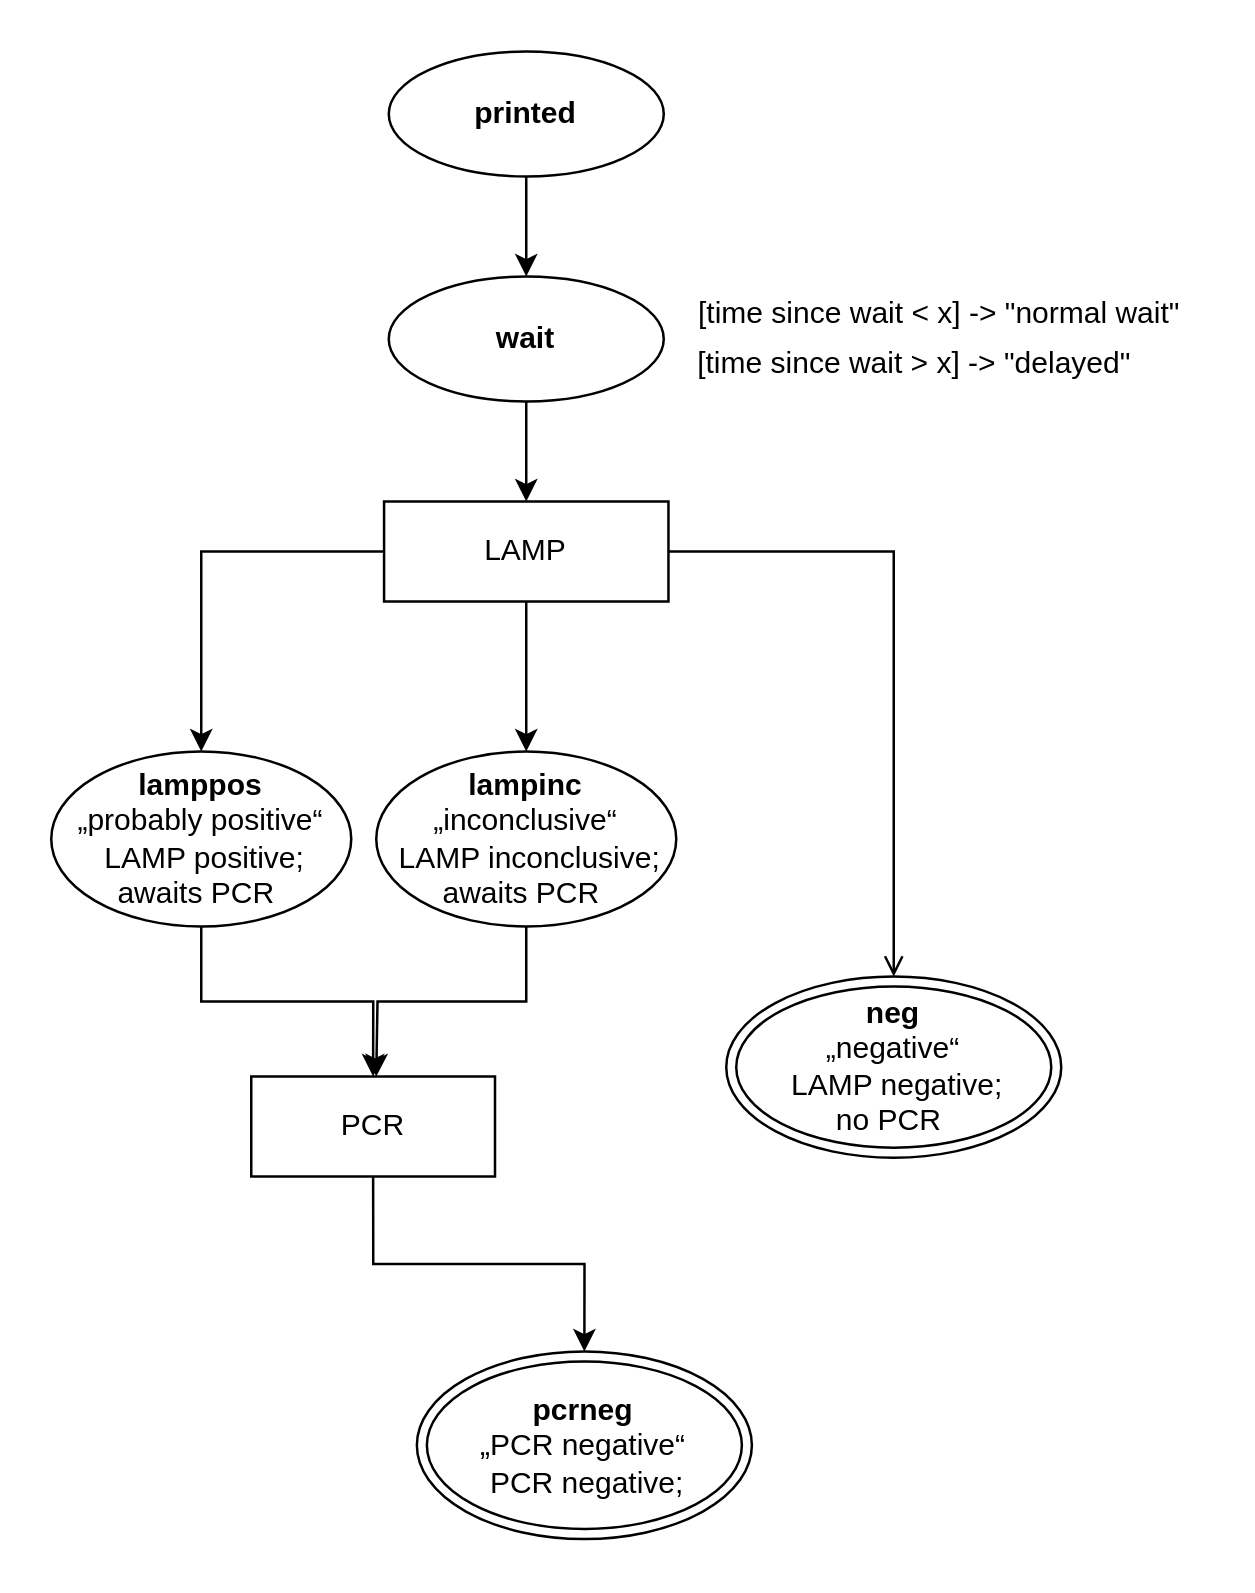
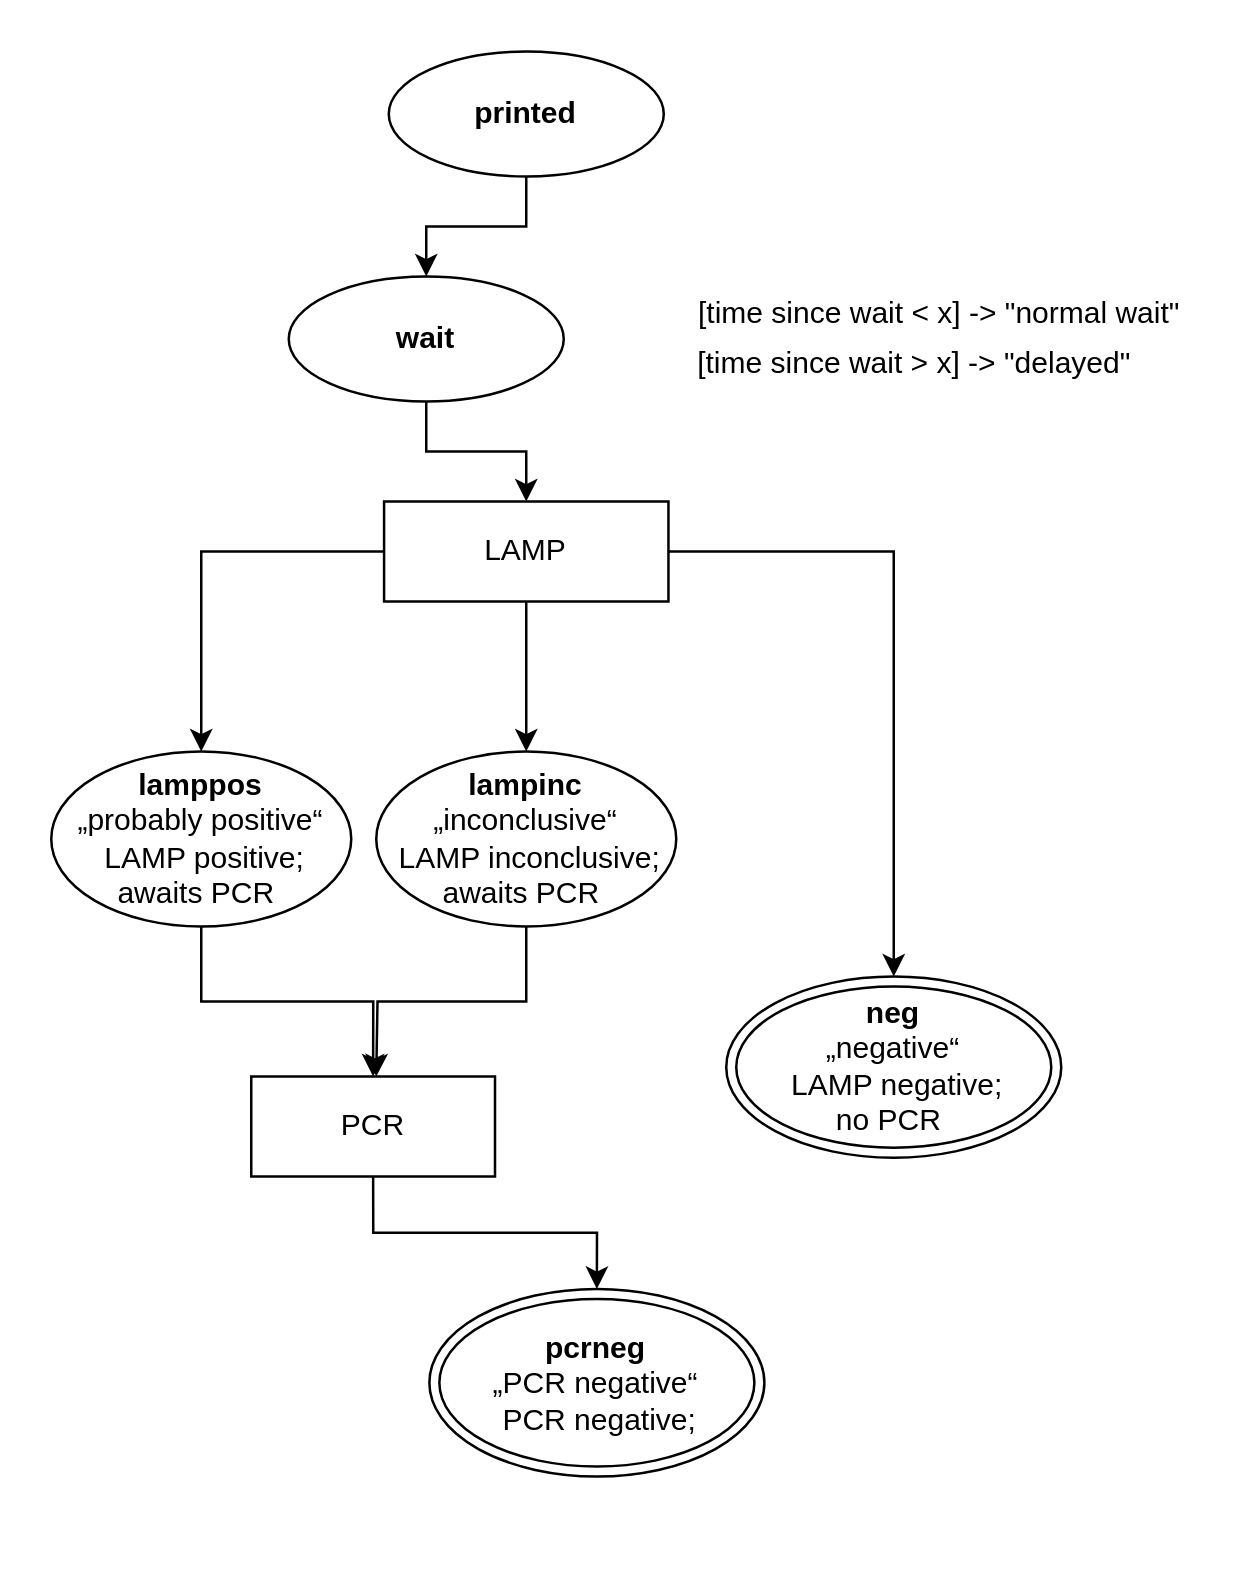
(526, 339) -> (426, 339)
(894, 962) -> (894, 958)
(584, 1445) -> (597, 1383)
